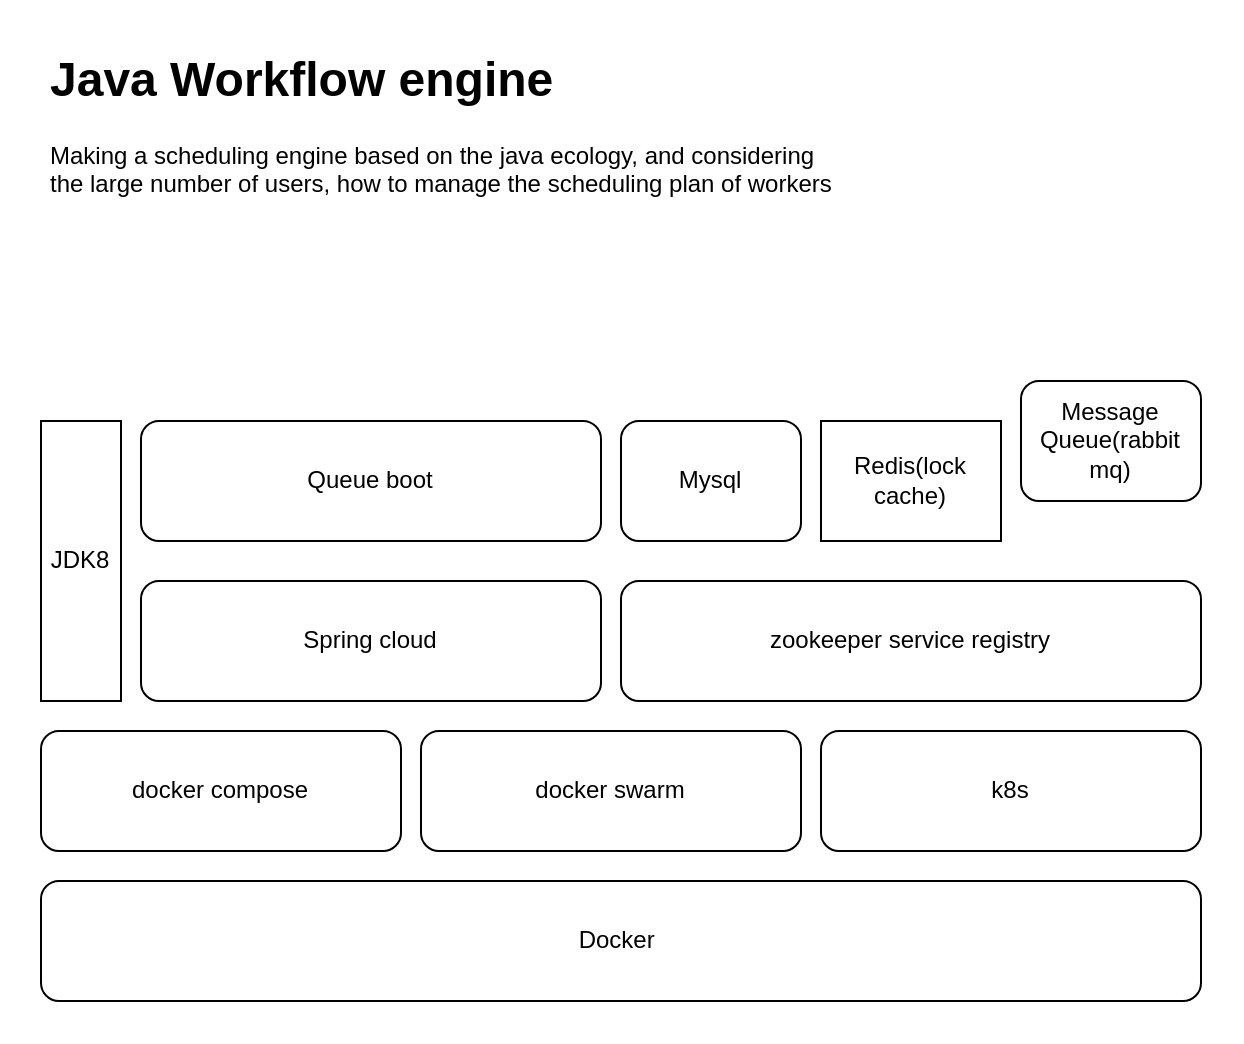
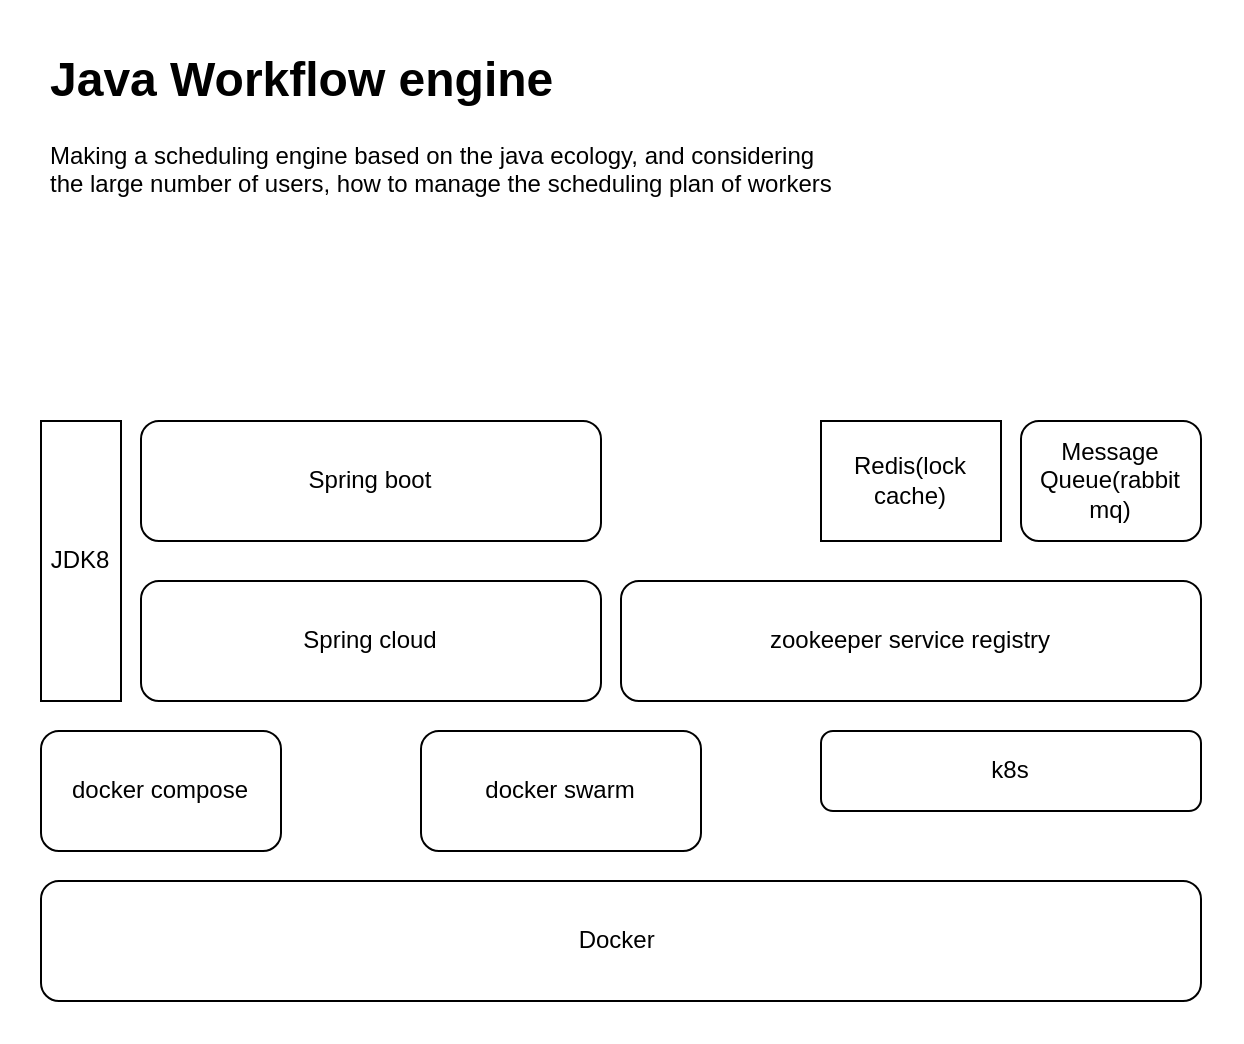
(1111, 441) -> (1111, 481)
(371, 481) -> (371, 481)
(711, 481) -> none
(221, 791) -> (161, 791)
(611, 791) -> (561, 791)
(1011, 791) -> (1011, 771)
